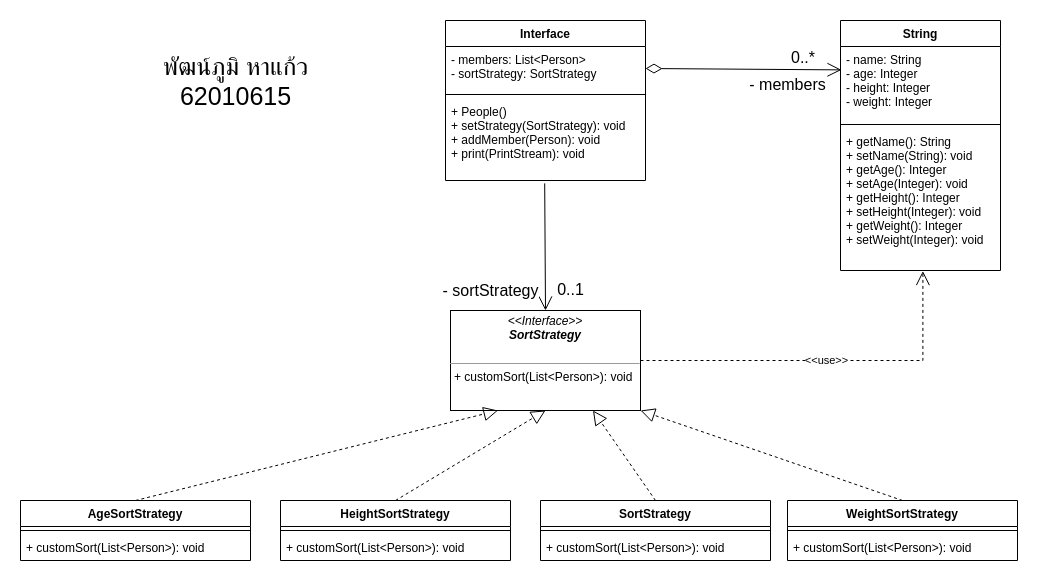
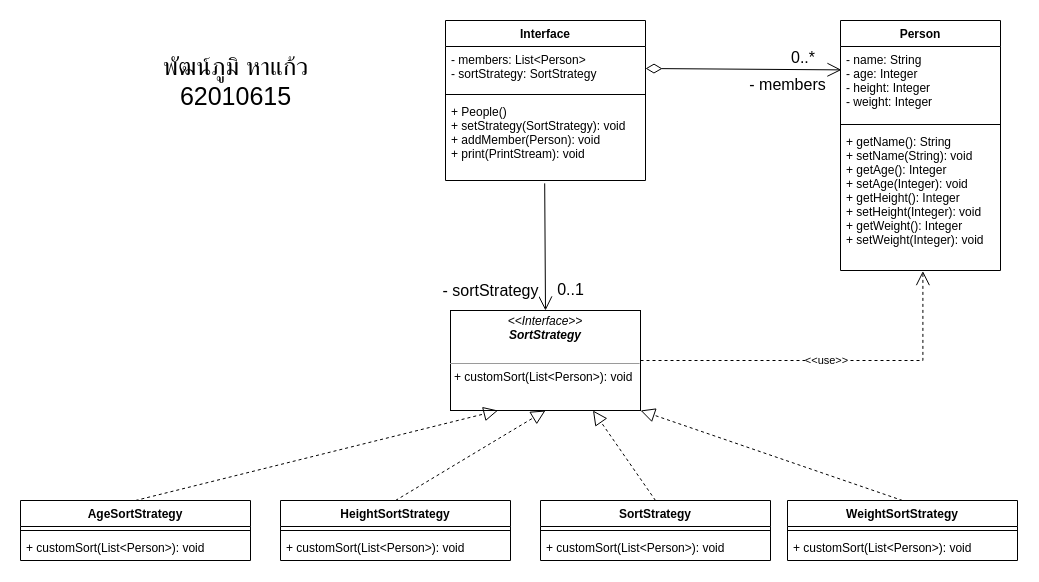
(920, 34) -> (920, 34)
